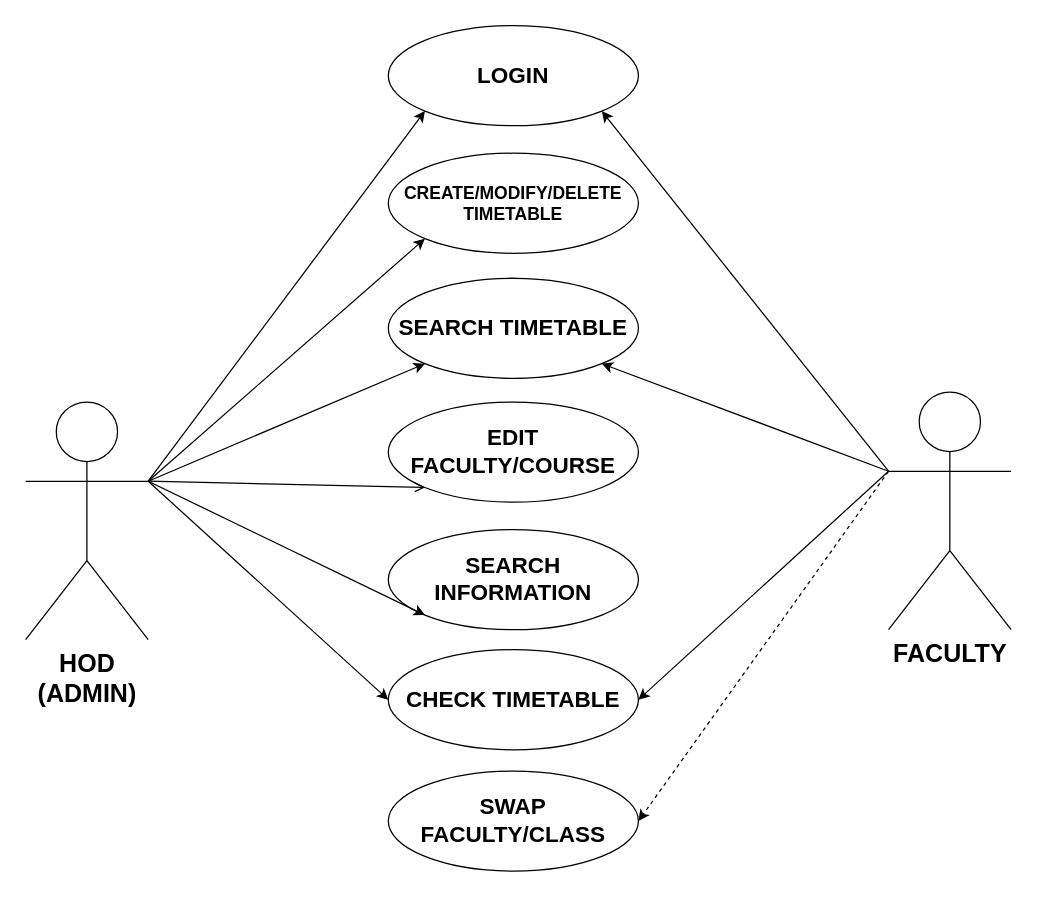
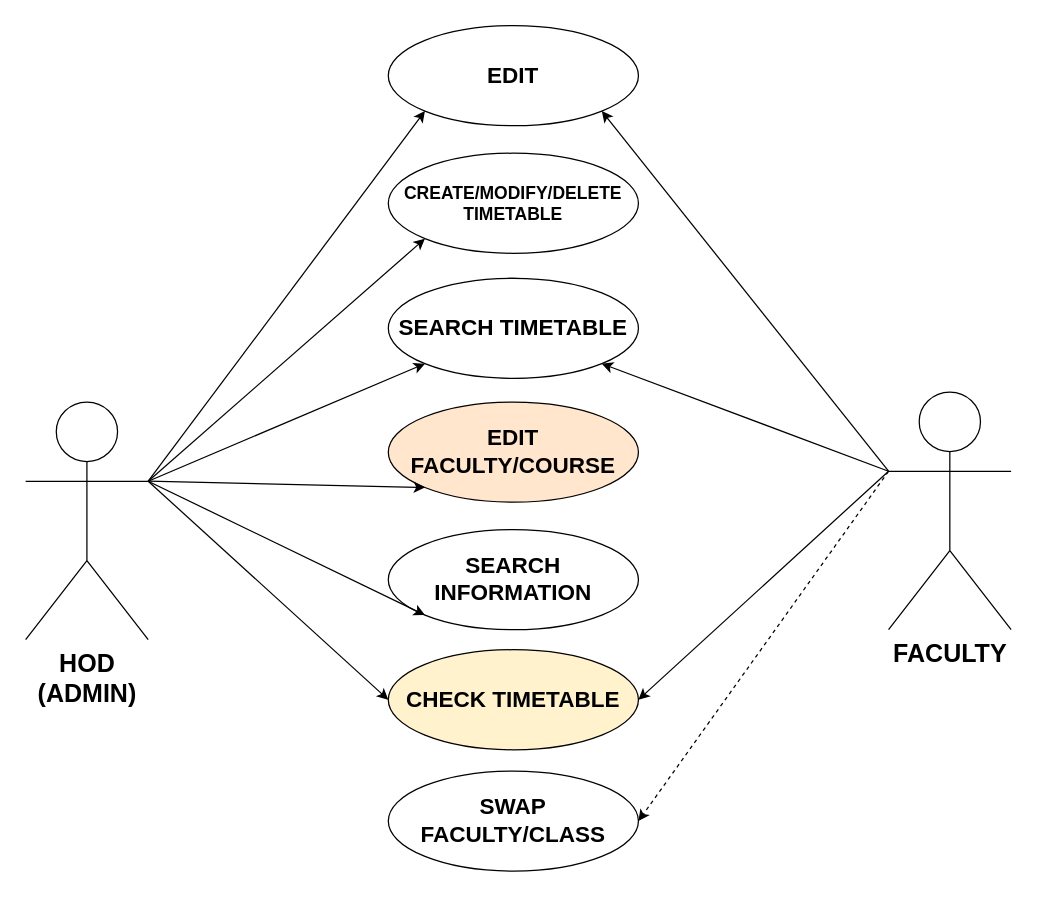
(513, 76) -> (513, 76)
(513, 452) -> (513, 452)
(417, 487) -> (415, 487)
(513, 699) -> (513, 699)
